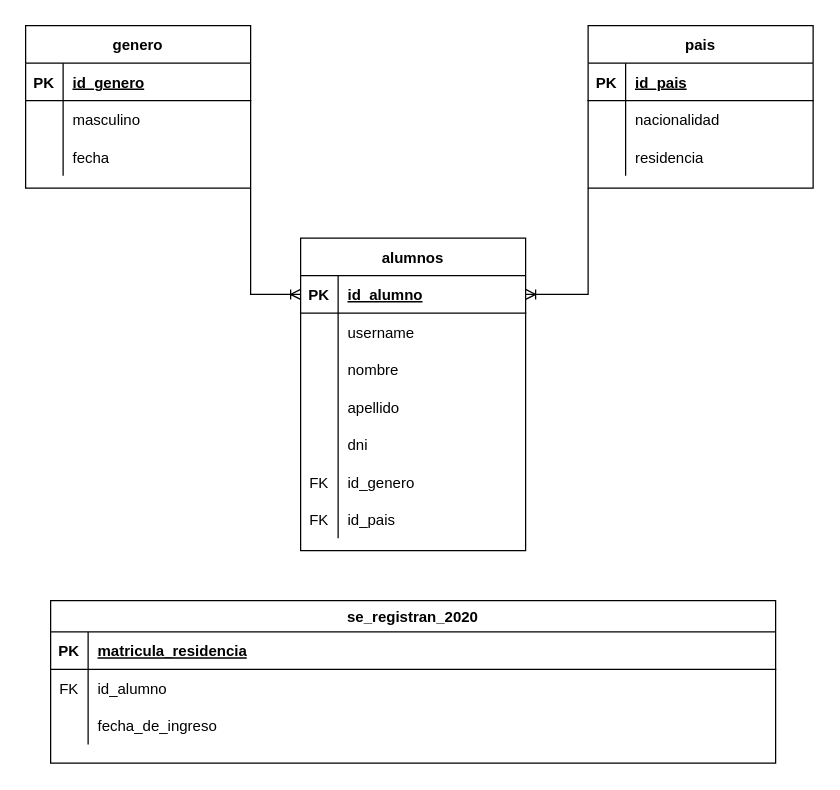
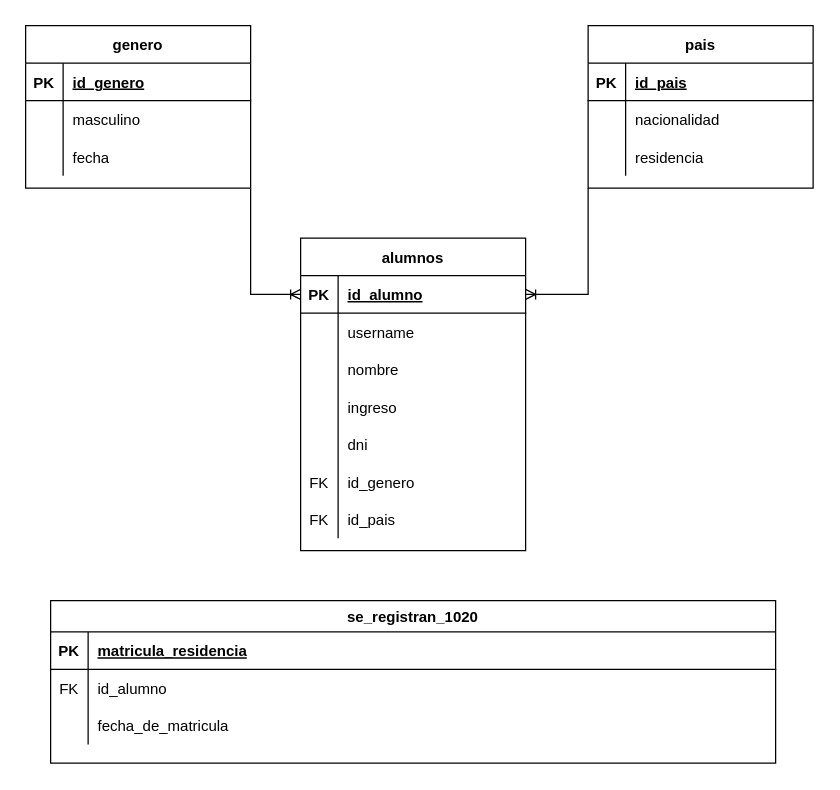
(375, 408) -> (375, 408)
(413, 617) -> (413, 617)
(163, 726) -> (169, 726)
